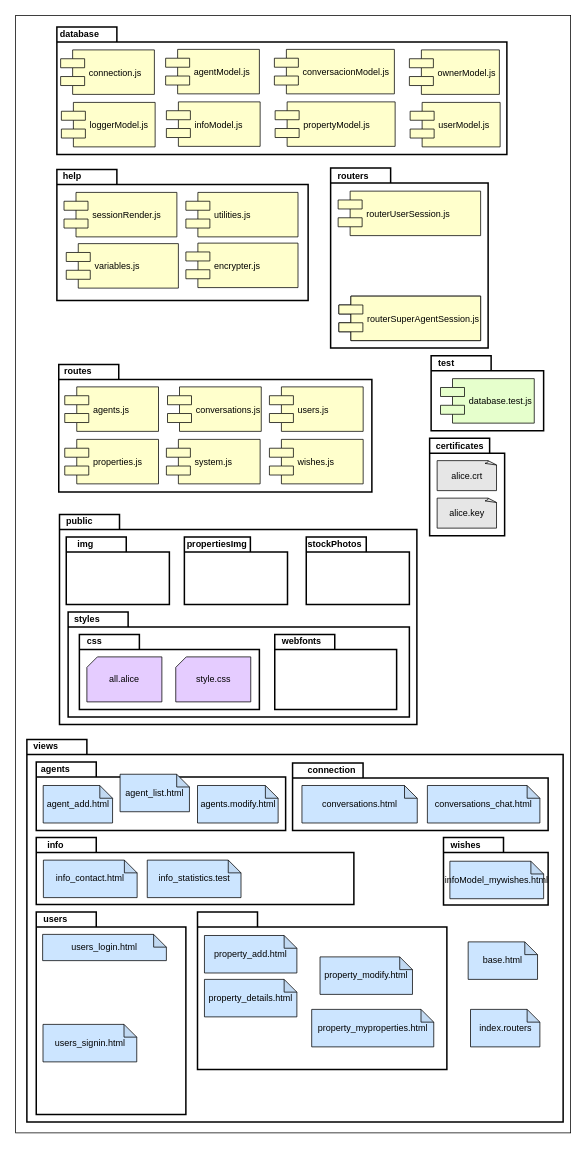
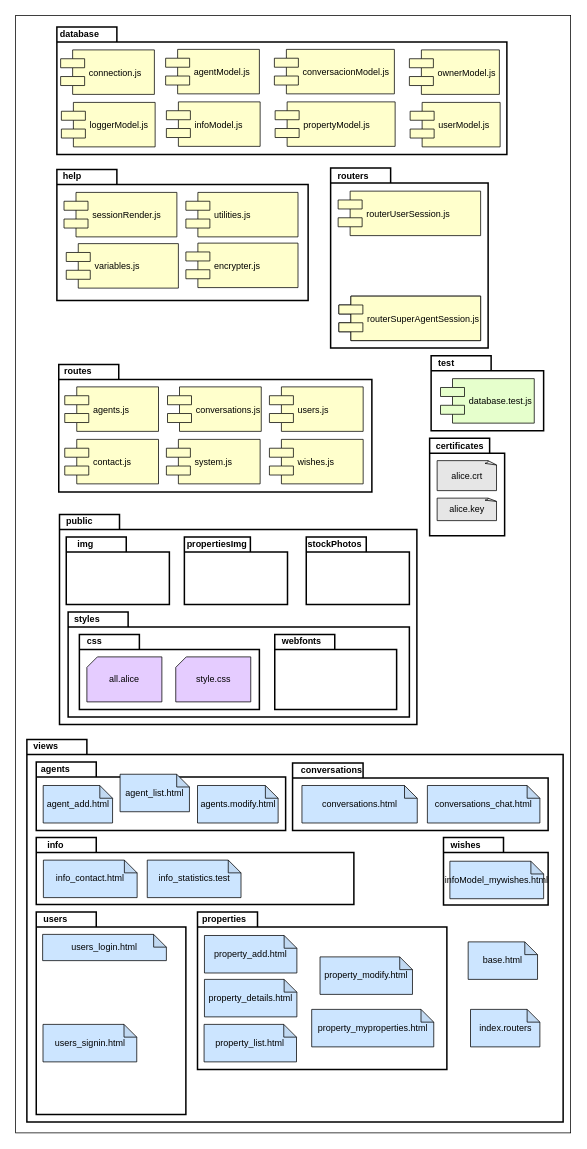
(123, 462) -> (117, 462)
(467, 513) -> (467, 509)
(332, 771) -> (332, 771)
none -> (224, 919)
none -> (250, 1043)
